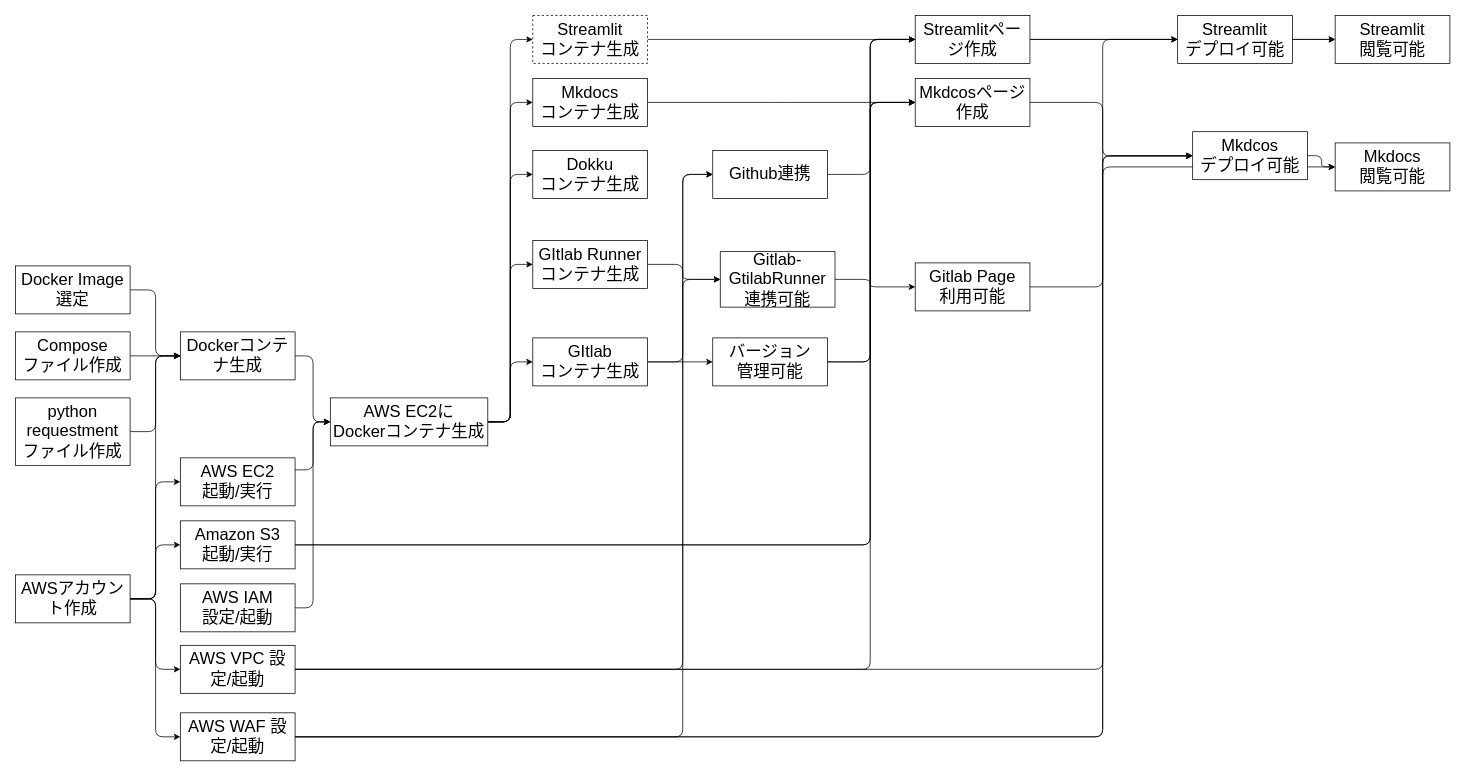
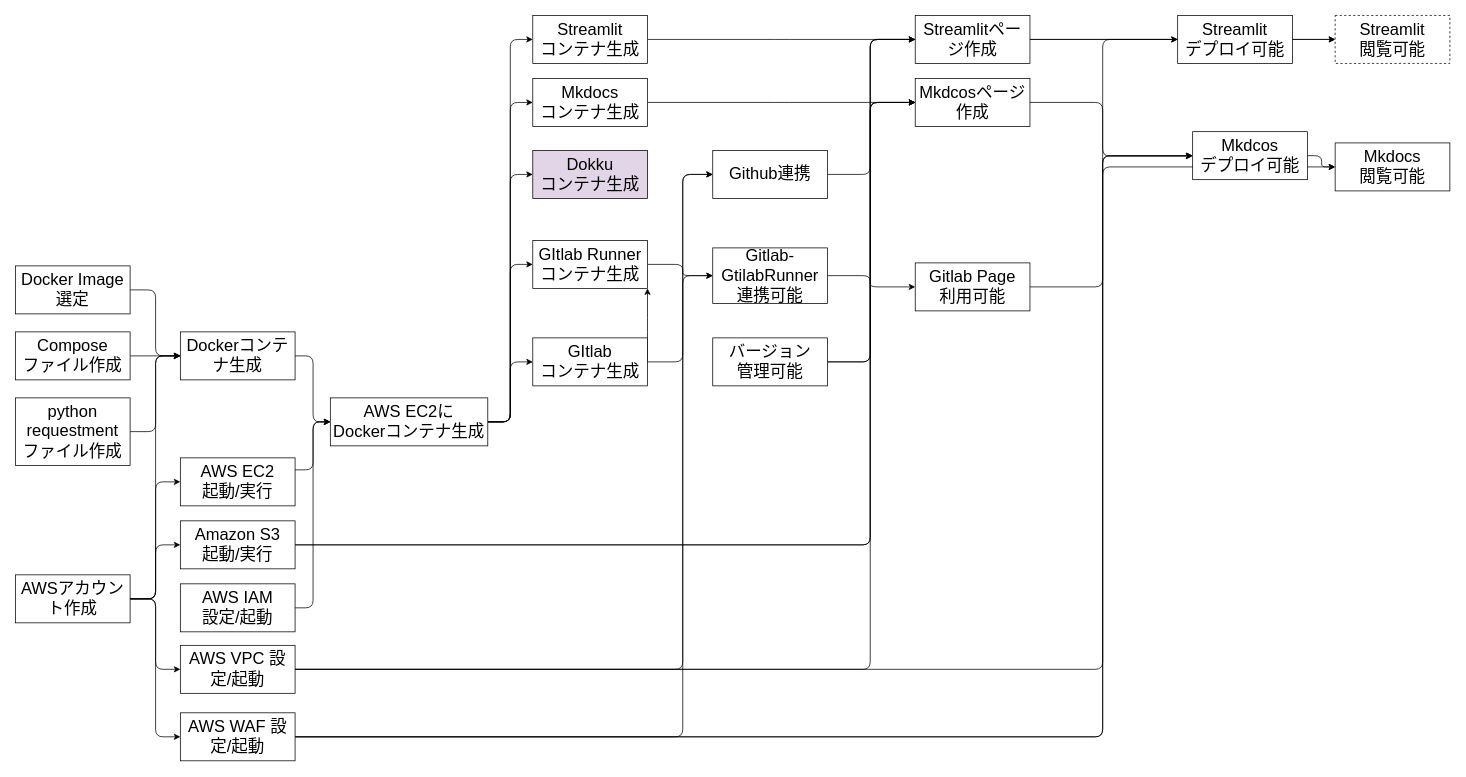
(590, 39) -> (590, 39)
(1393, 39) -> (1393, 39)
(590, 174) -> (590, 174)
(778, 279) -> (770, 276)
(706, 362) -> (648, 314)
